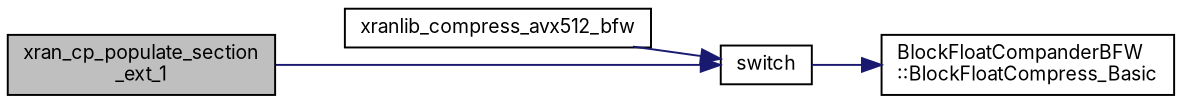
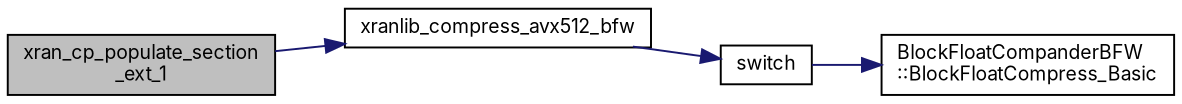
(488, 65) -> (300, 49)
